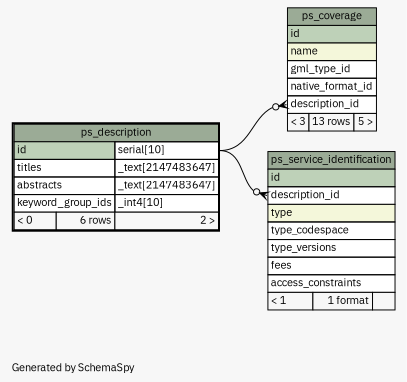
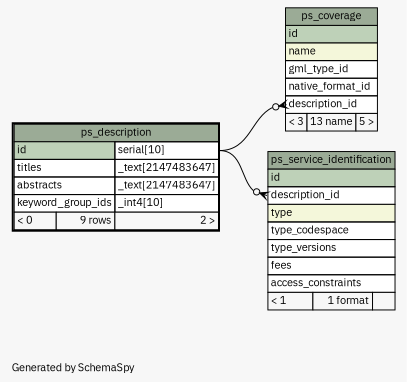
(331, 122) -> (331, 122)
(96, 220) -> (96, 220)
